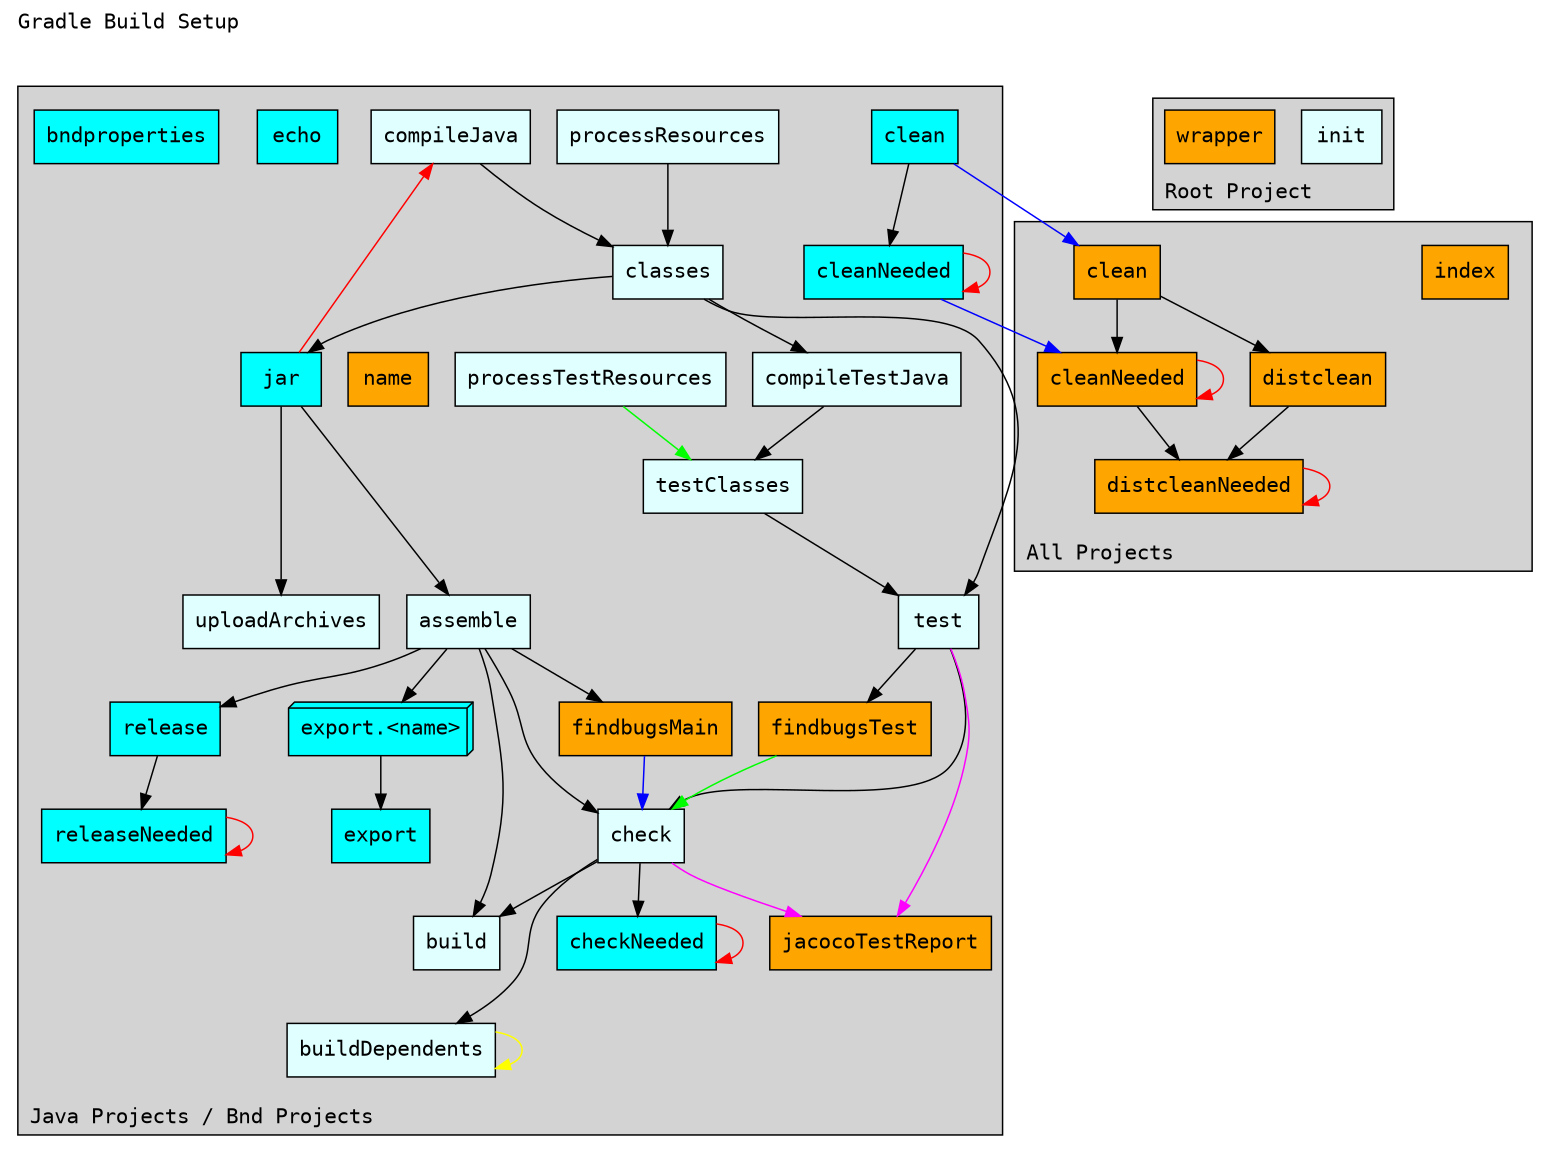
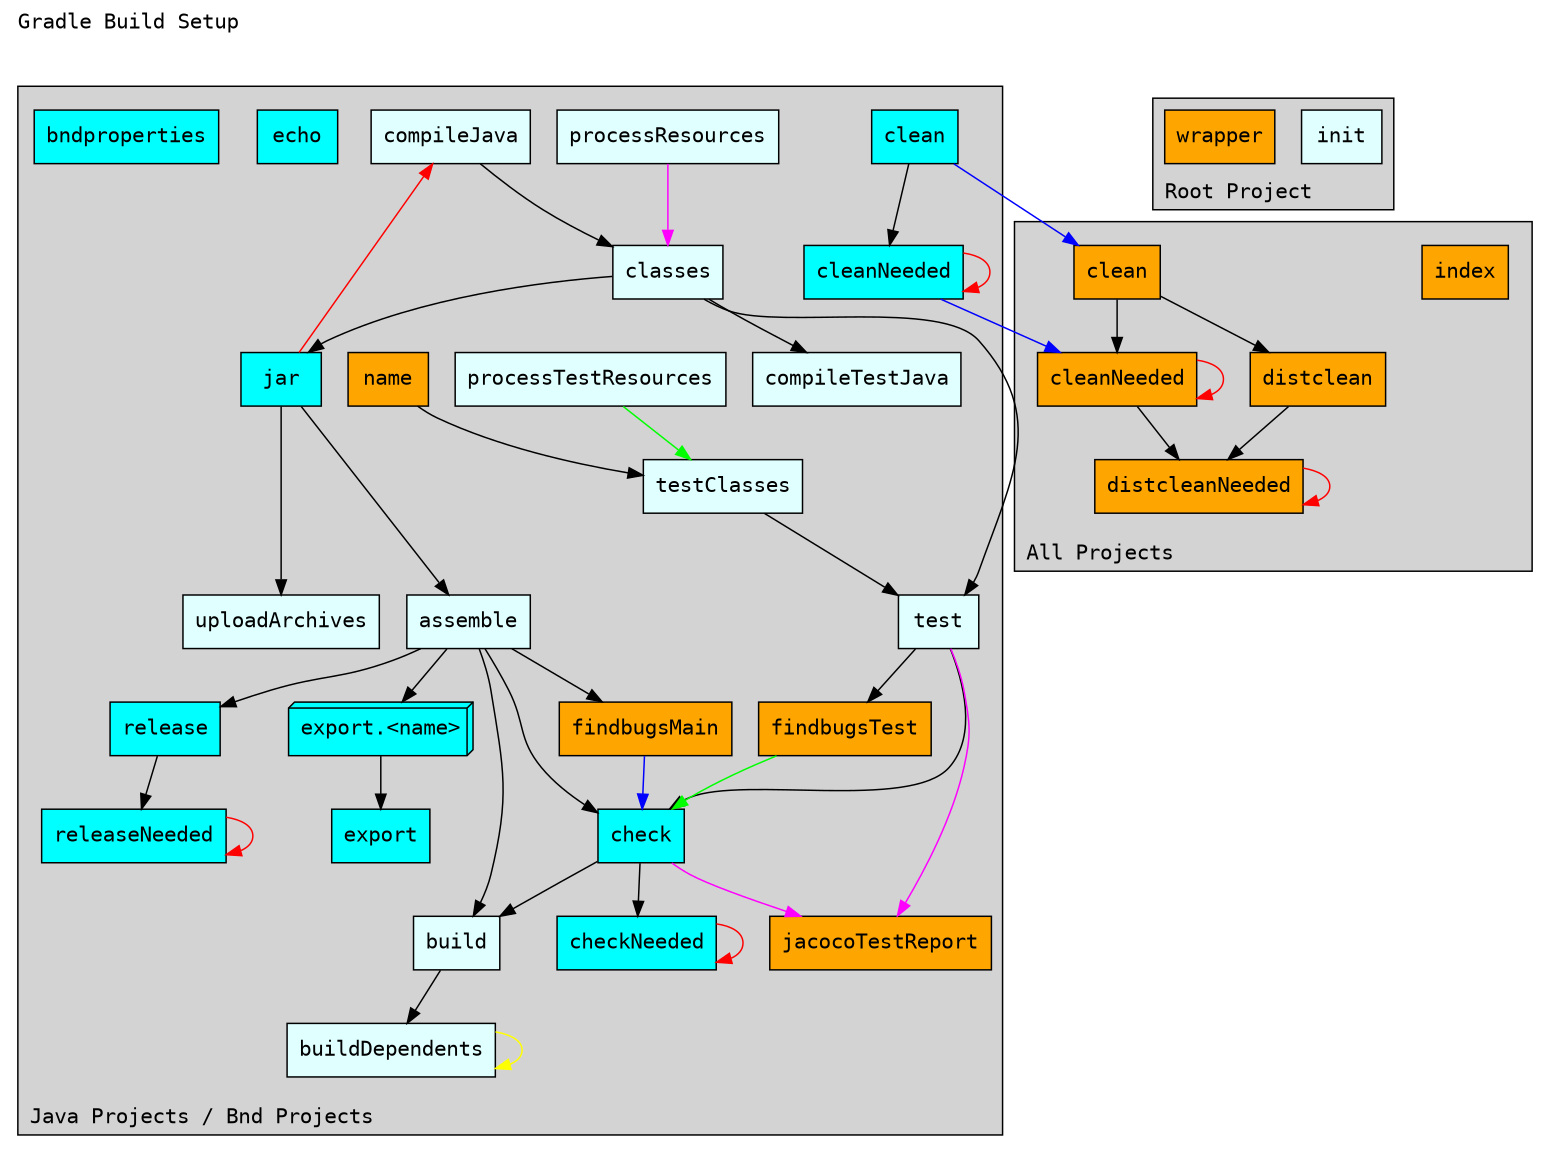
(668, 197) -> (668, 197)
(796, 428) -> (520, 448)
(641, 836) -> (641, 836)
(525, 961) -> (428, 990)
